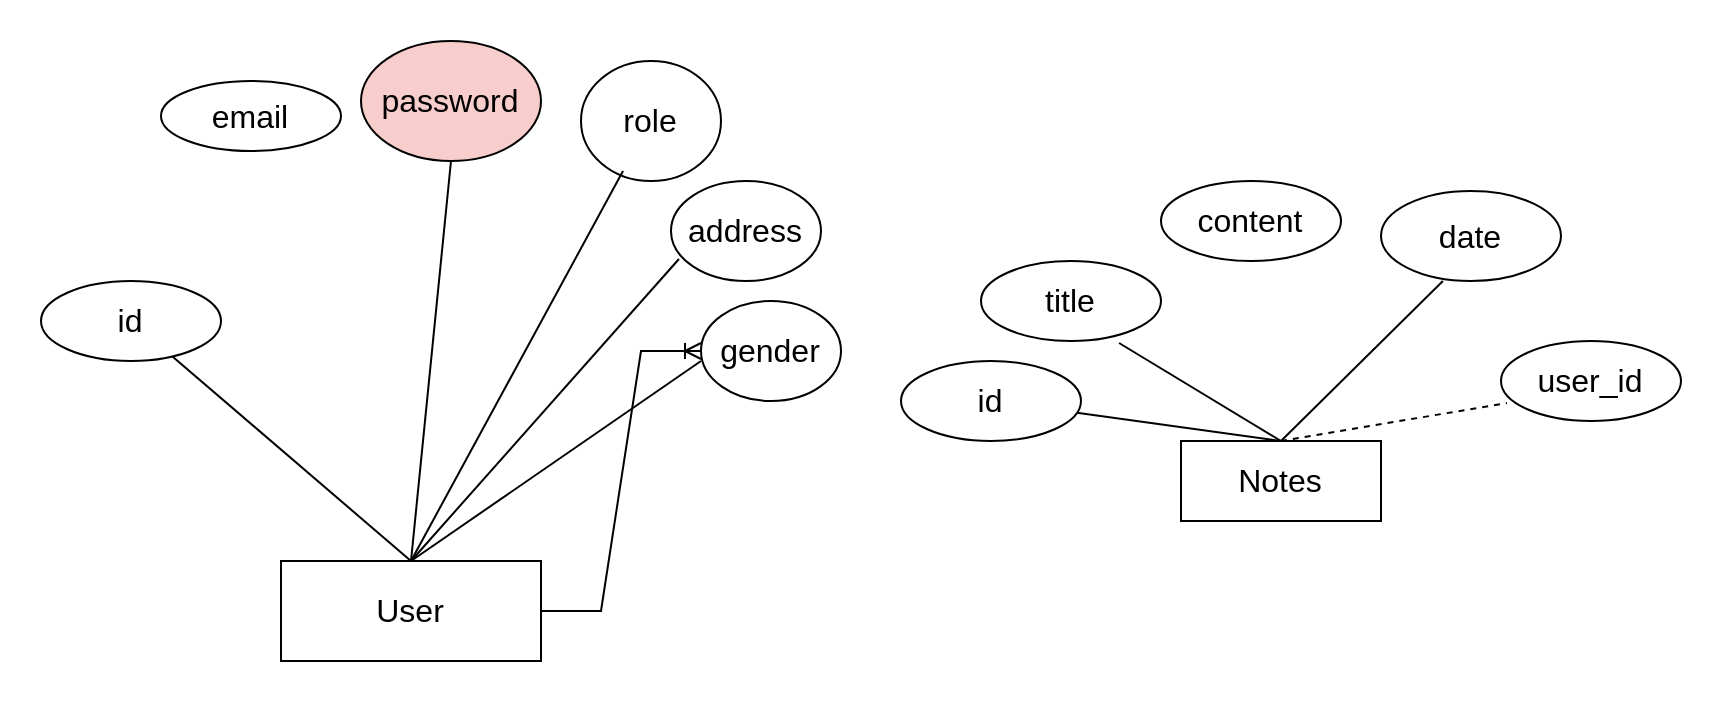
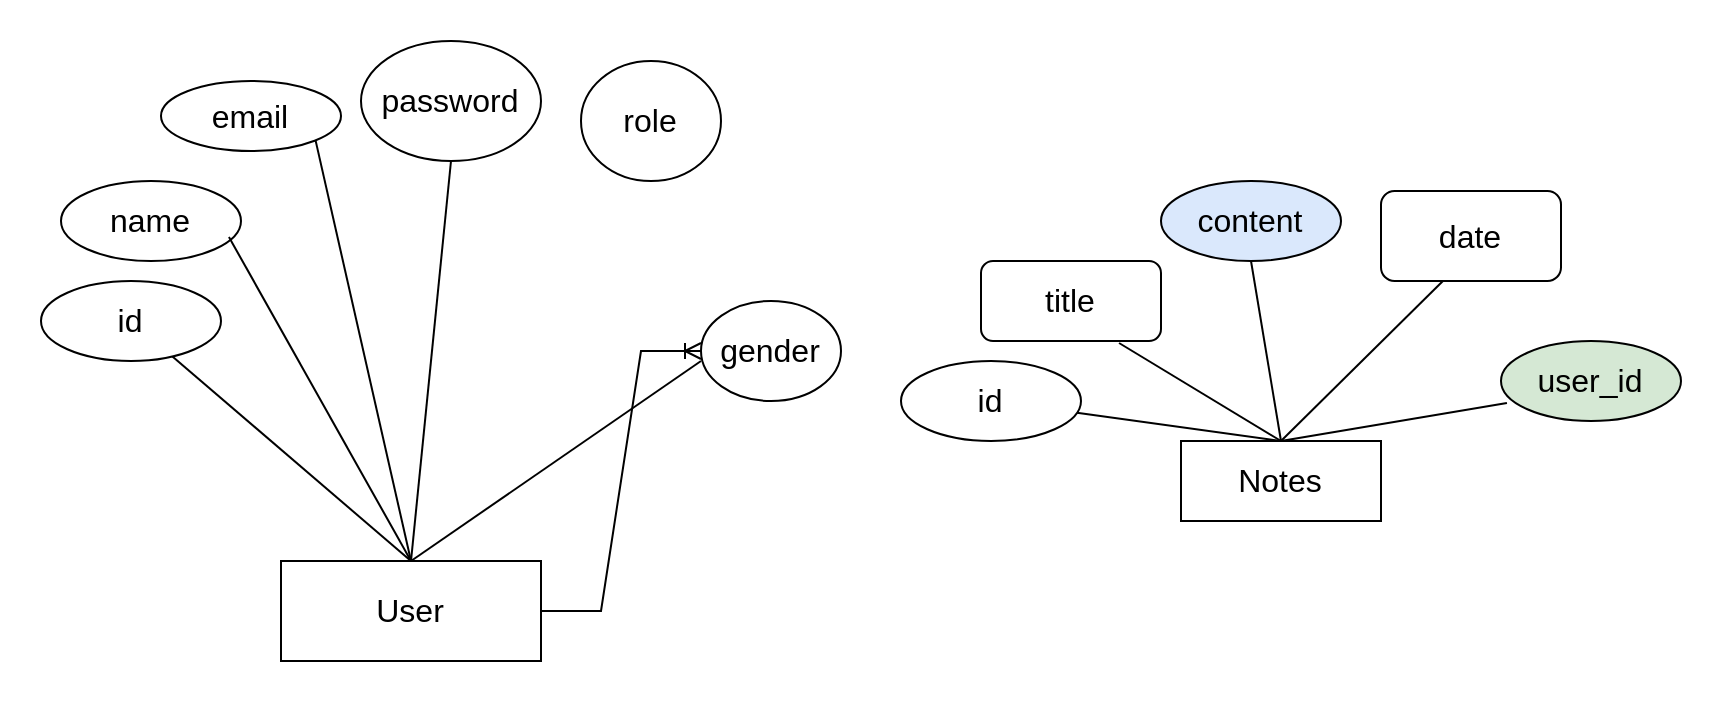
(451, 101) -> (451, 101)
none -> (151, 221)
(1251, 221) -> (1251, 221)
(746, 231) -> none
(1471, 236) -> (1471, 236)
(1071, 301) -> (1071, 301)
none -> (362, 345)
none -> (1266, 349)
(520, 361) -> none
(1591, 381) -> (1591, 381)
none -> (317, 394)
(549, 405) -> none
(1396, 422) -> (1396, 422)
